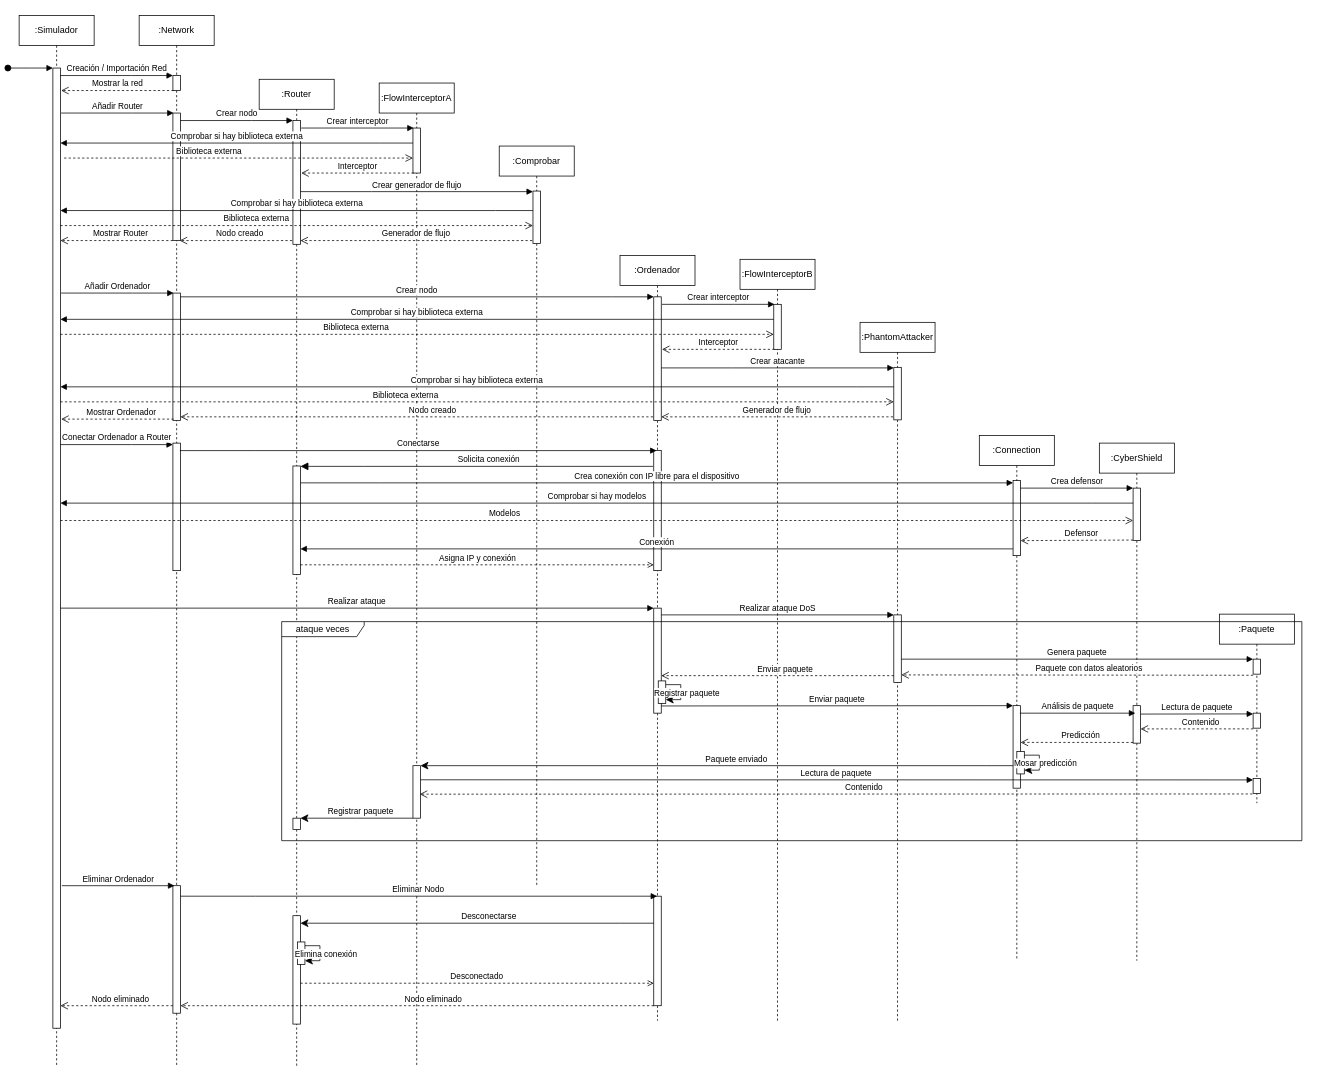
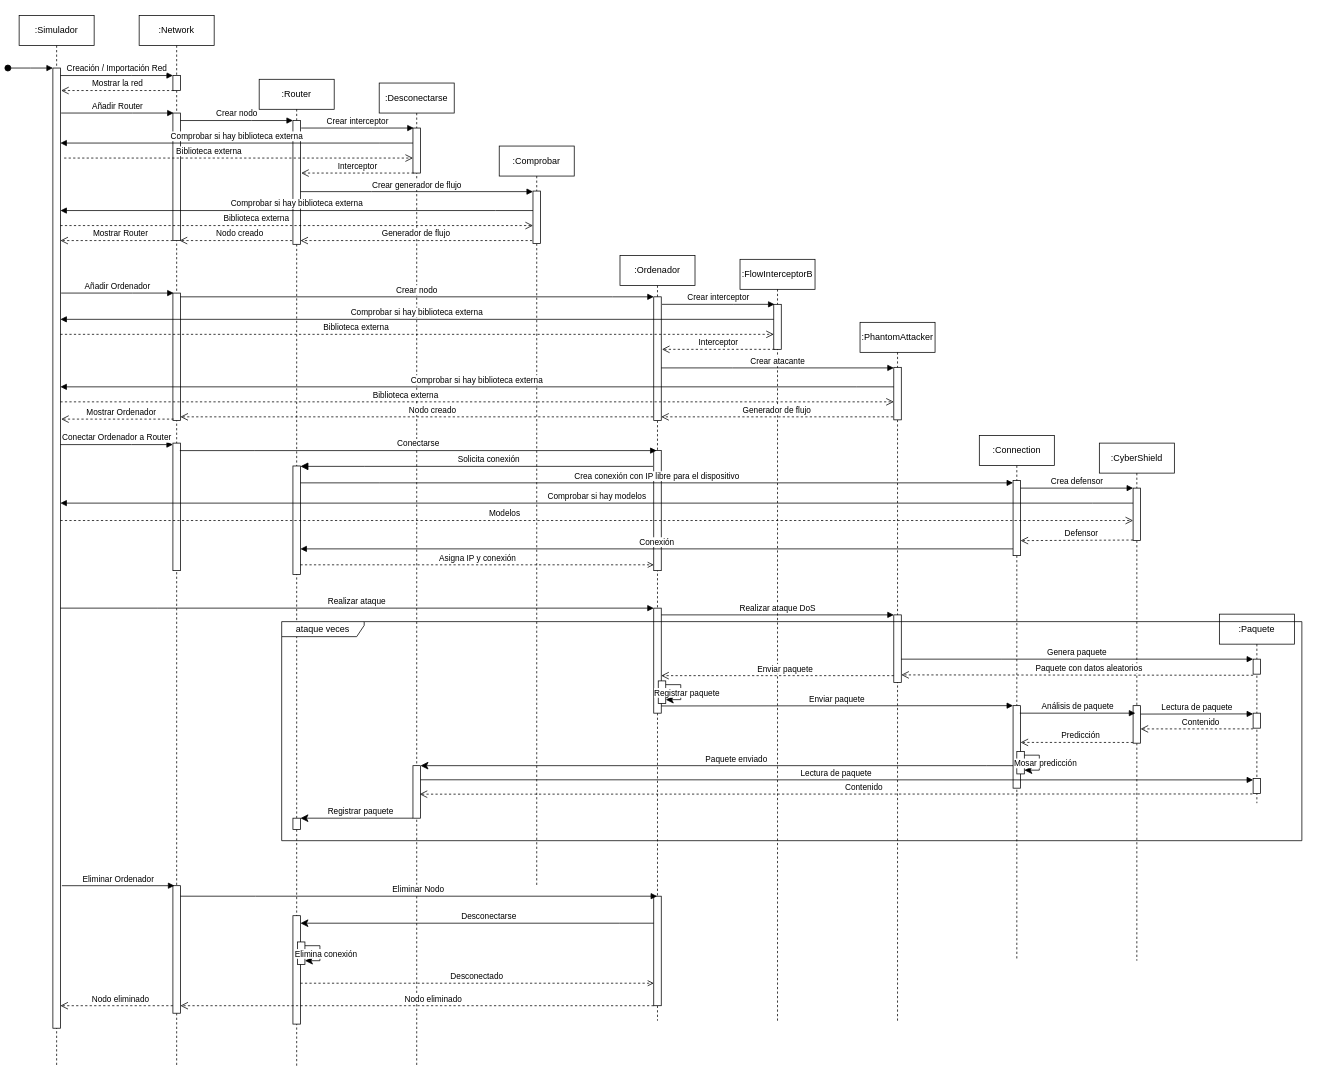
(417, 98) -> (417, 98)
